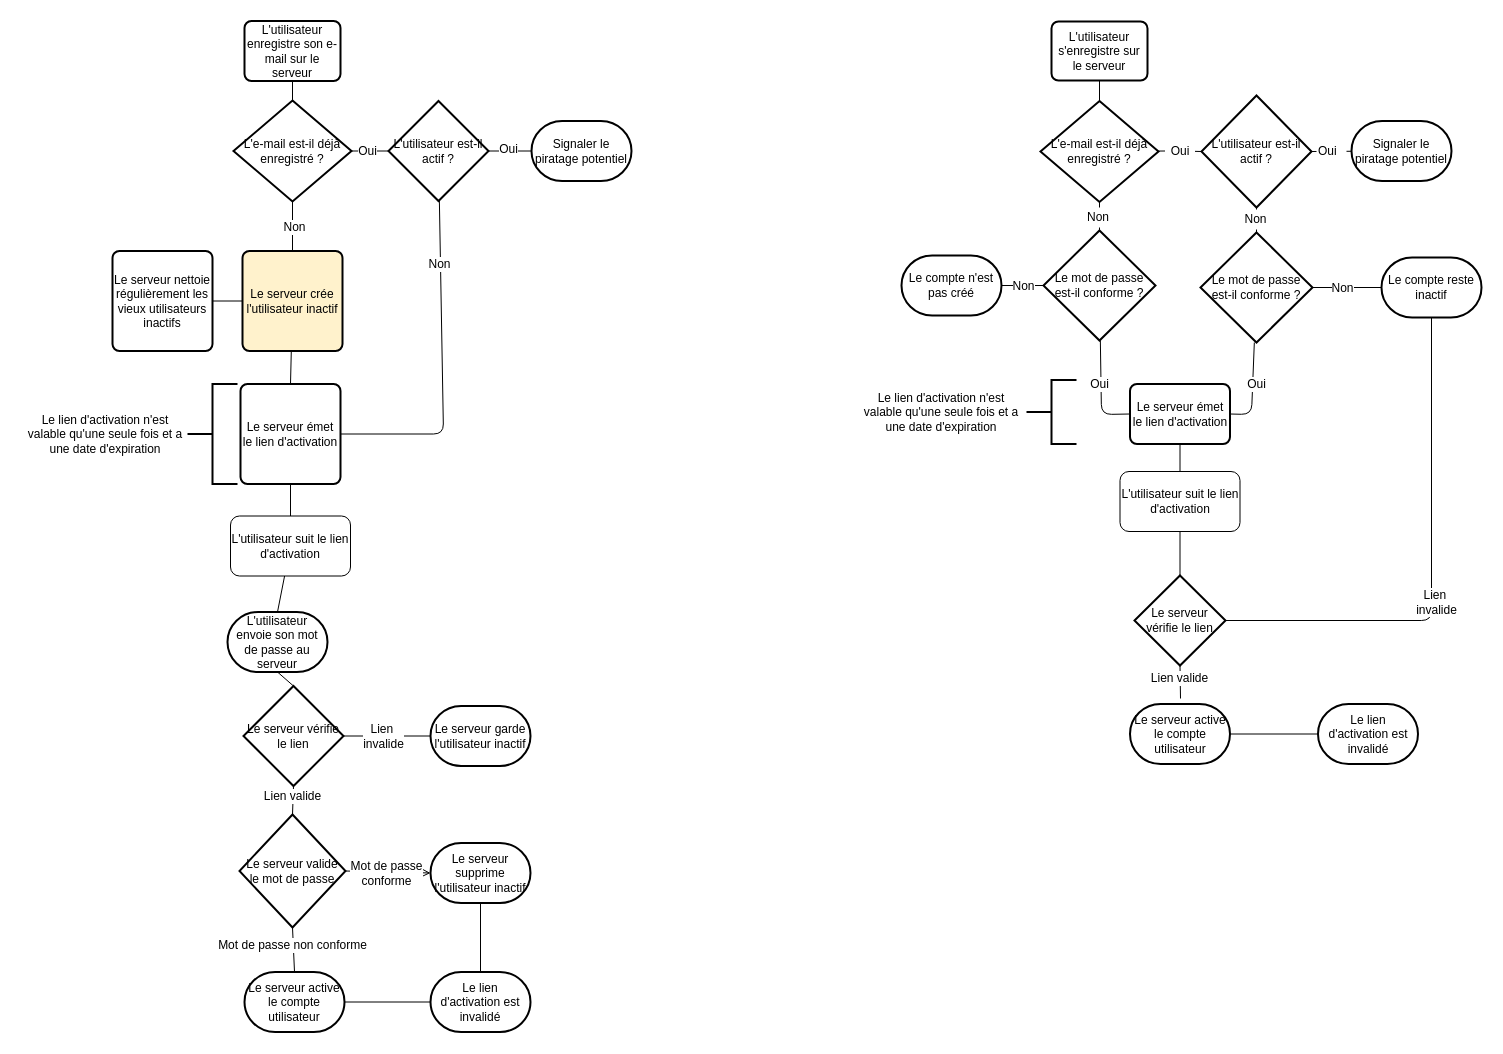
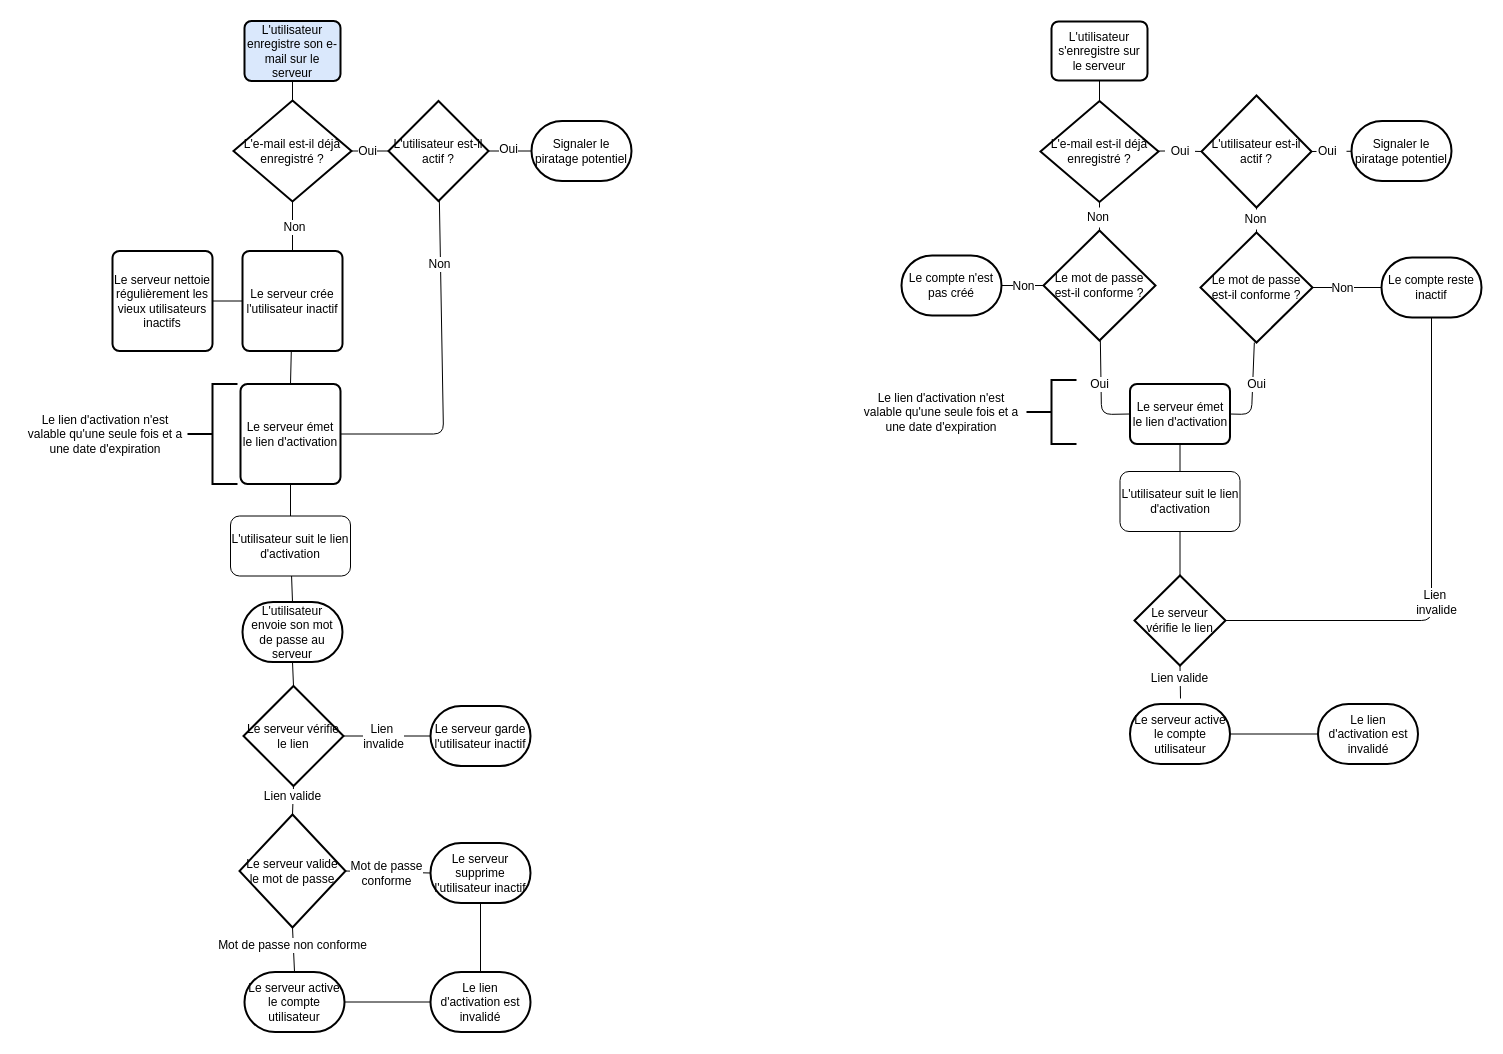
(293, 51) -> (293, 51)
(293, 301) -> (293, 301)
(278, 642) -> (293, 632)
(424, 873) -> (425, 873)
